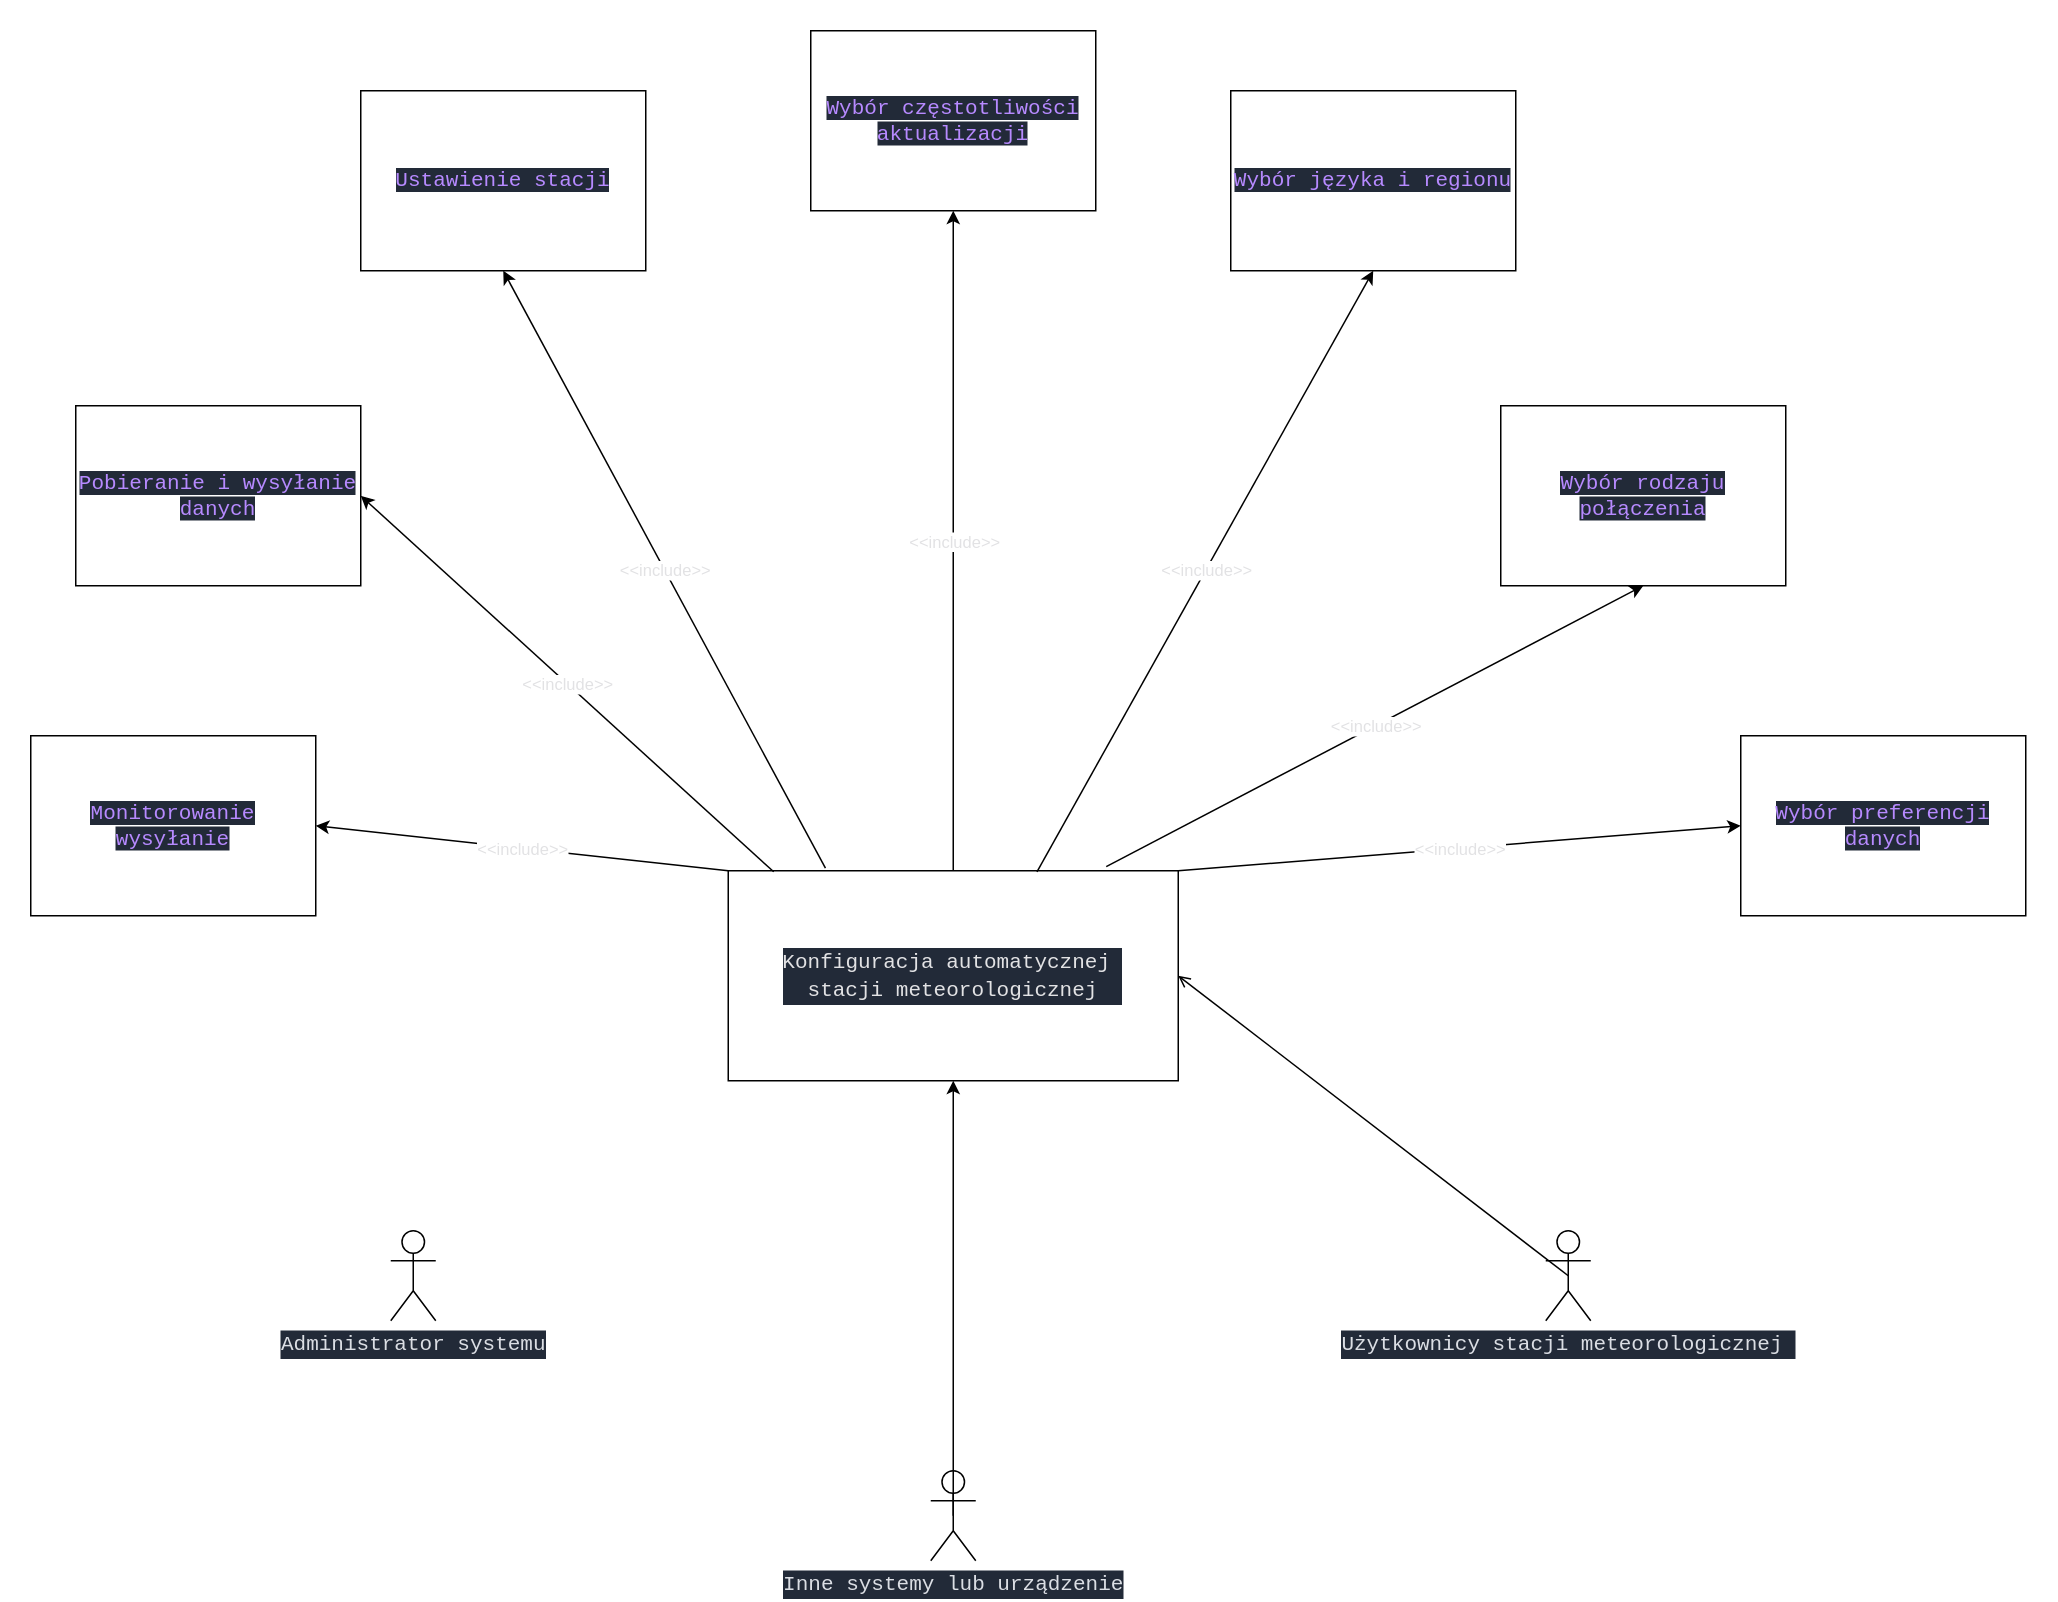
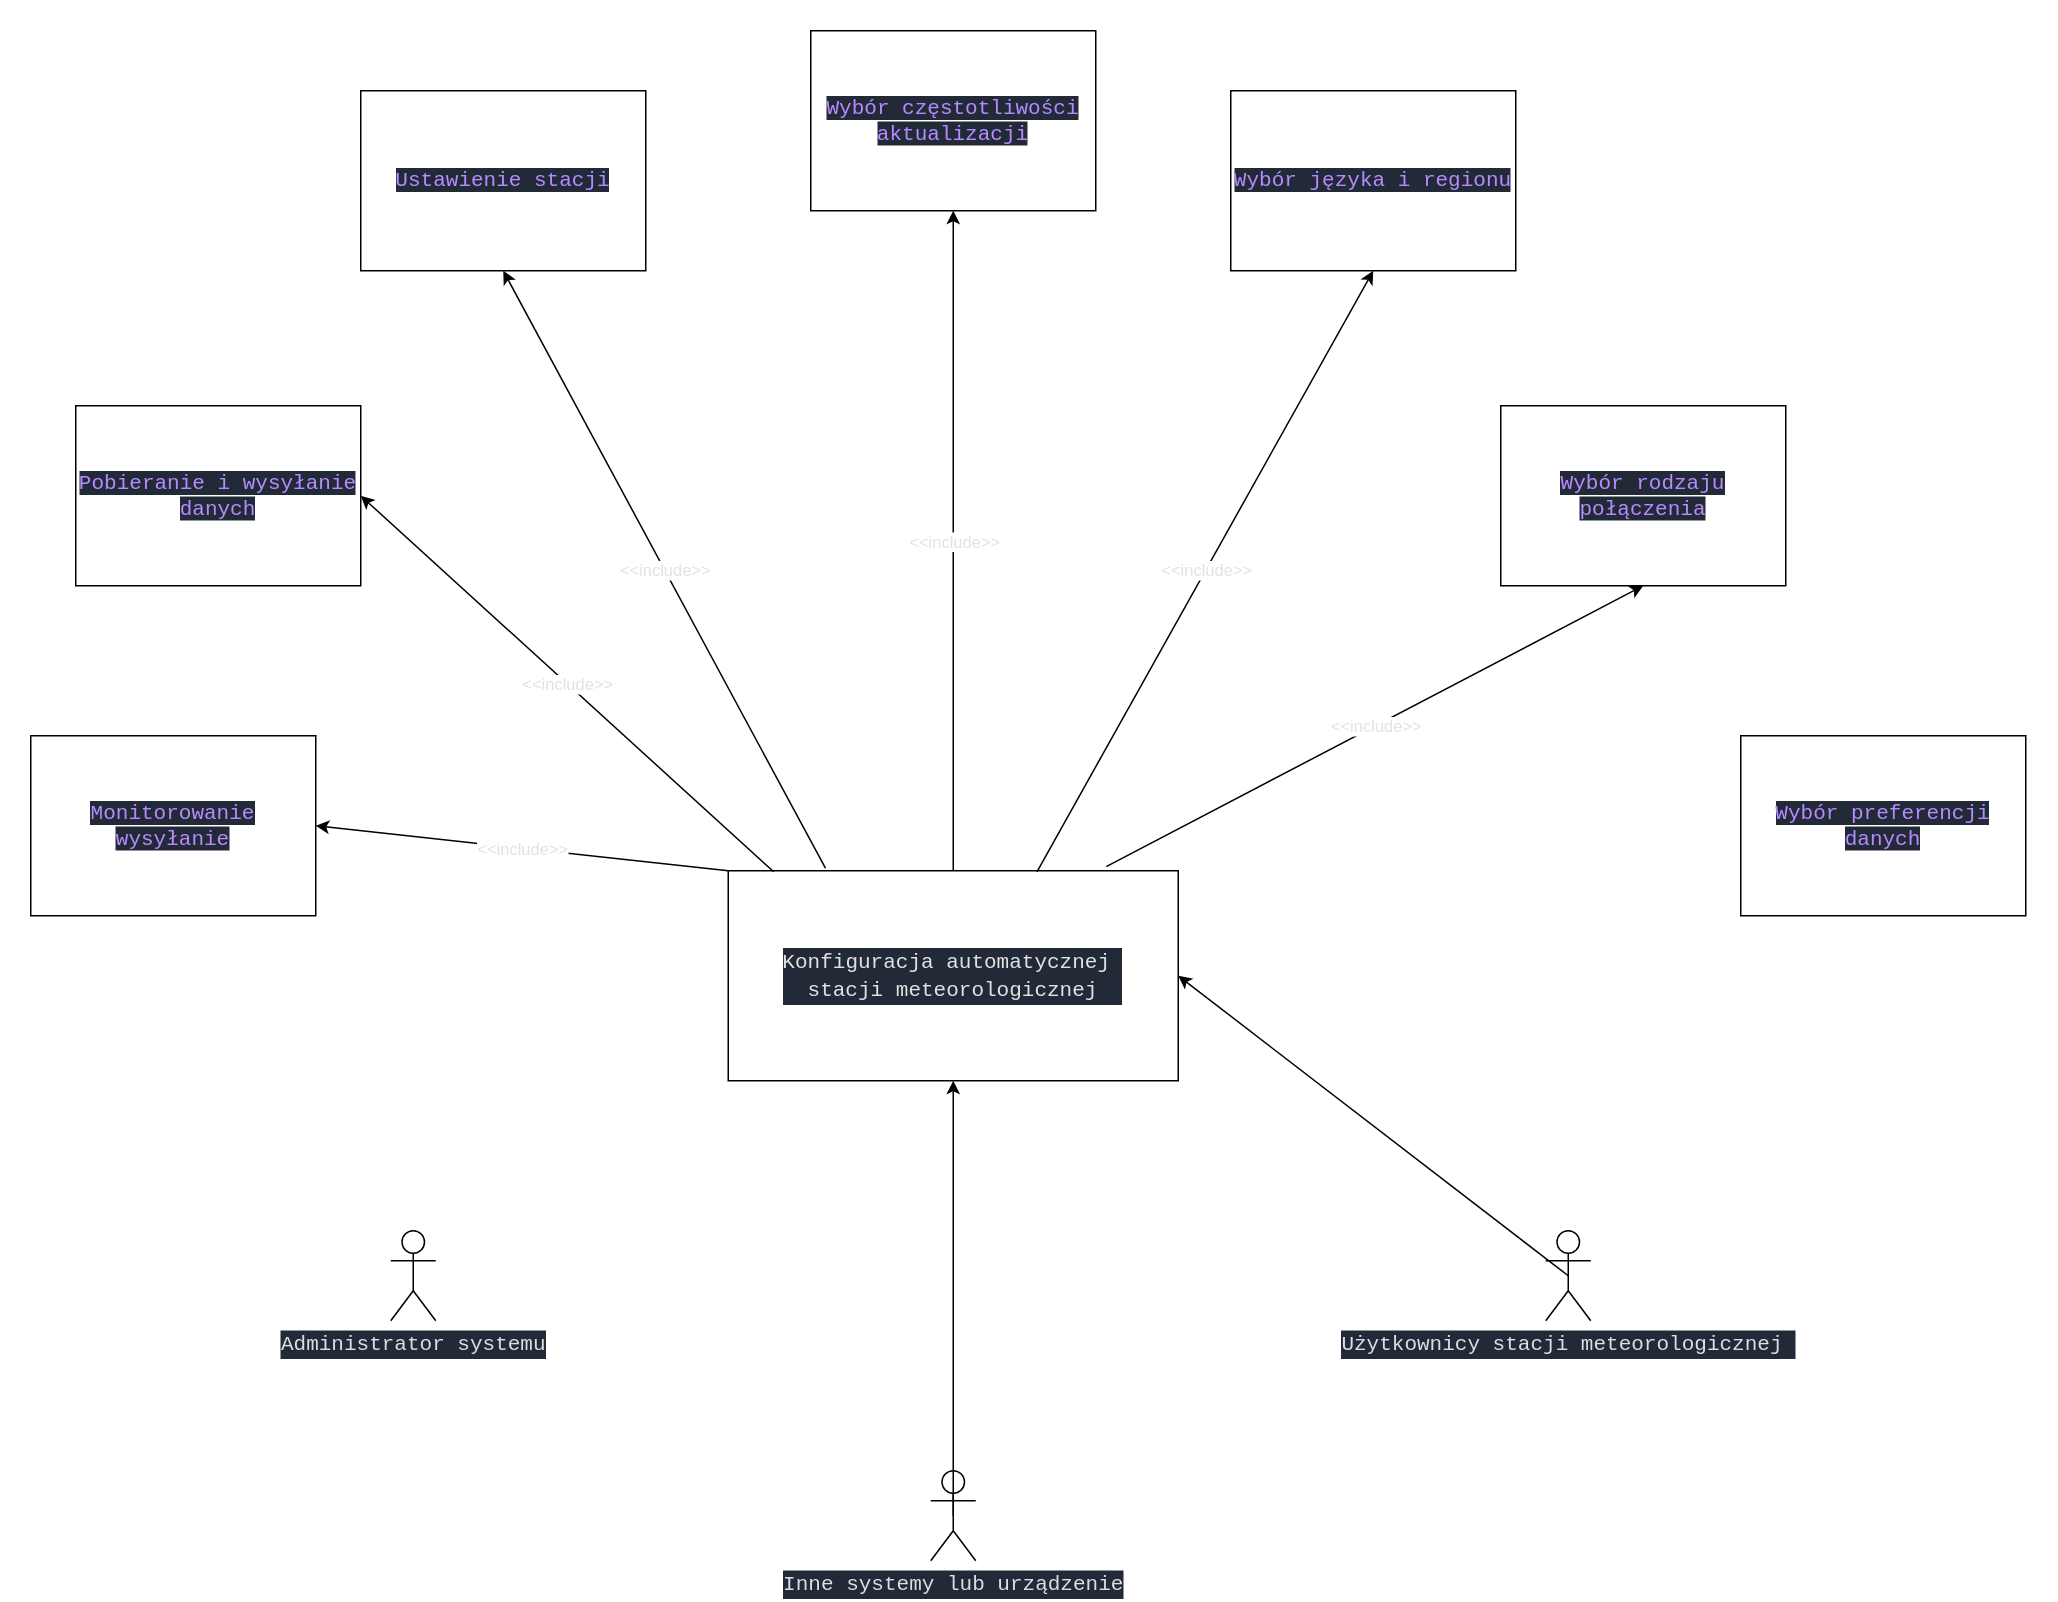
(1296, 861) -> none
(1185, 981) -> (1187, 983)
